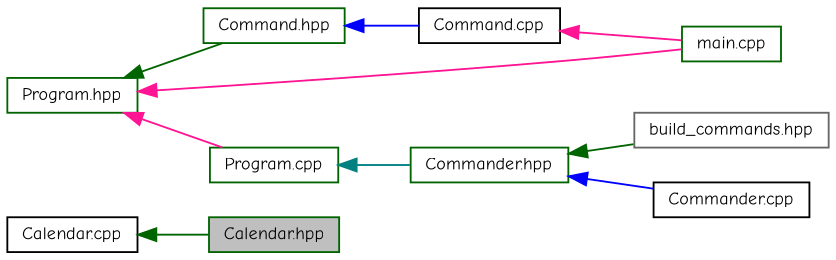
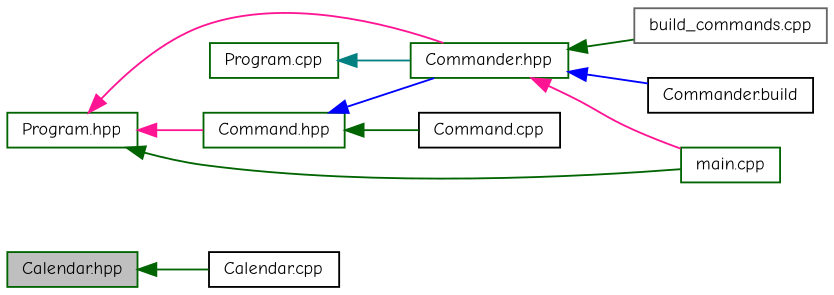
(391, 26) -> (391, 130)
(630, 36) -> (613, 120)
(182, 57) -> (180, 130)
(420, 72) -> (412, 178)
none -> (391, 92)
(732, 130) -> (731, 26)
(182, 133) -> (261, 14)
(732, 200) -> (731, 95)
(183, 235) -> (183, 270)
